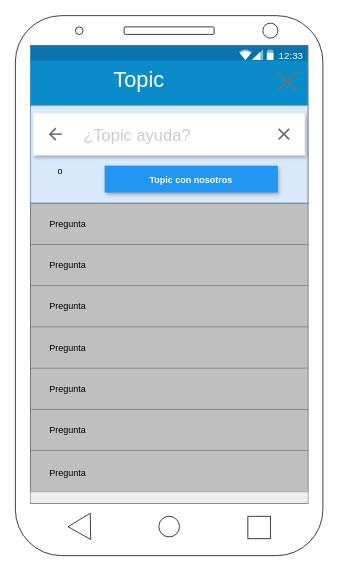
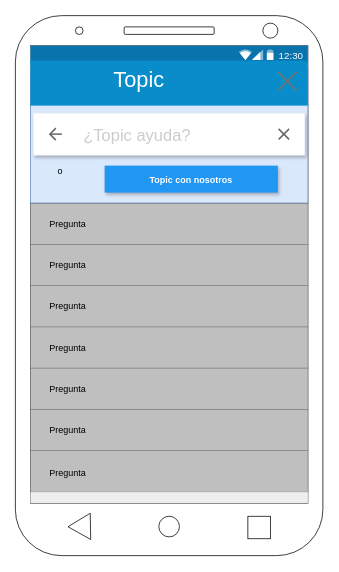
(291, 55) -> (291, 55)
